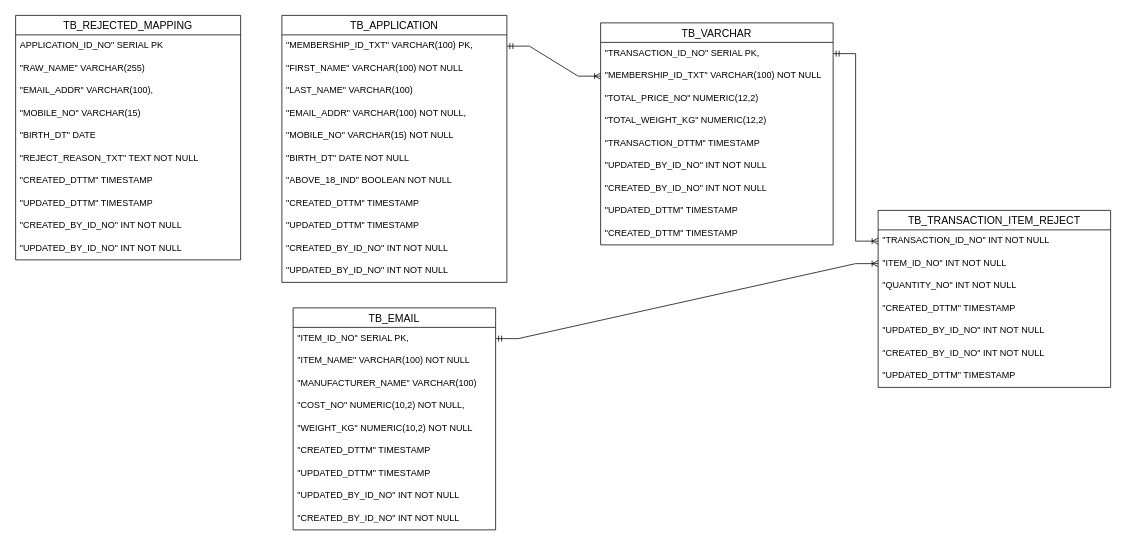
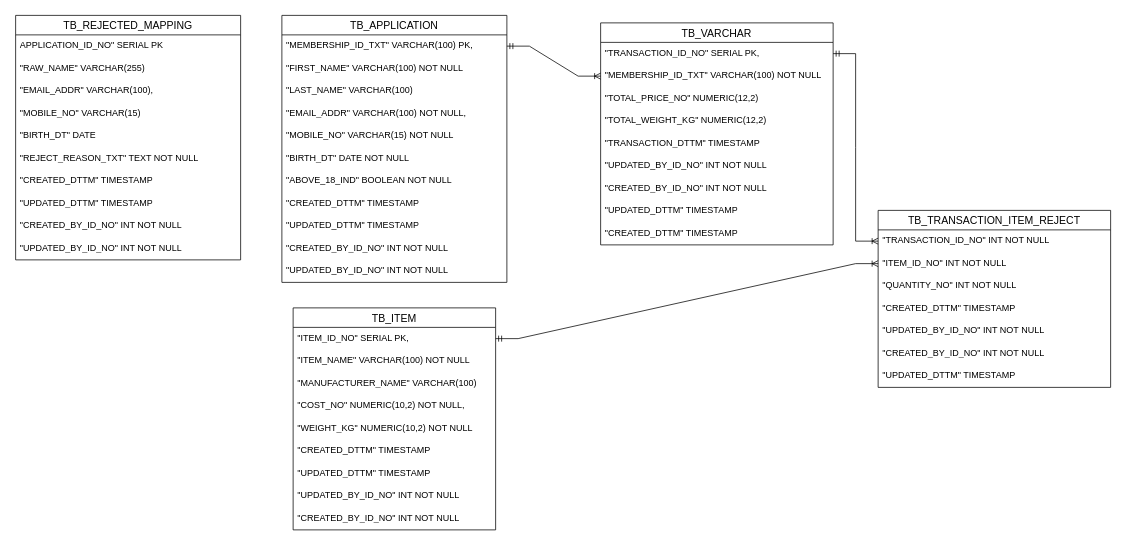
(394, 318) -> (394, 318)
